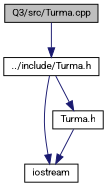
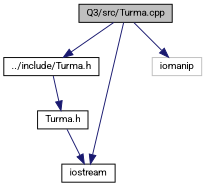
none -> (177, 67)
(44, 115) -> (108, 89)
